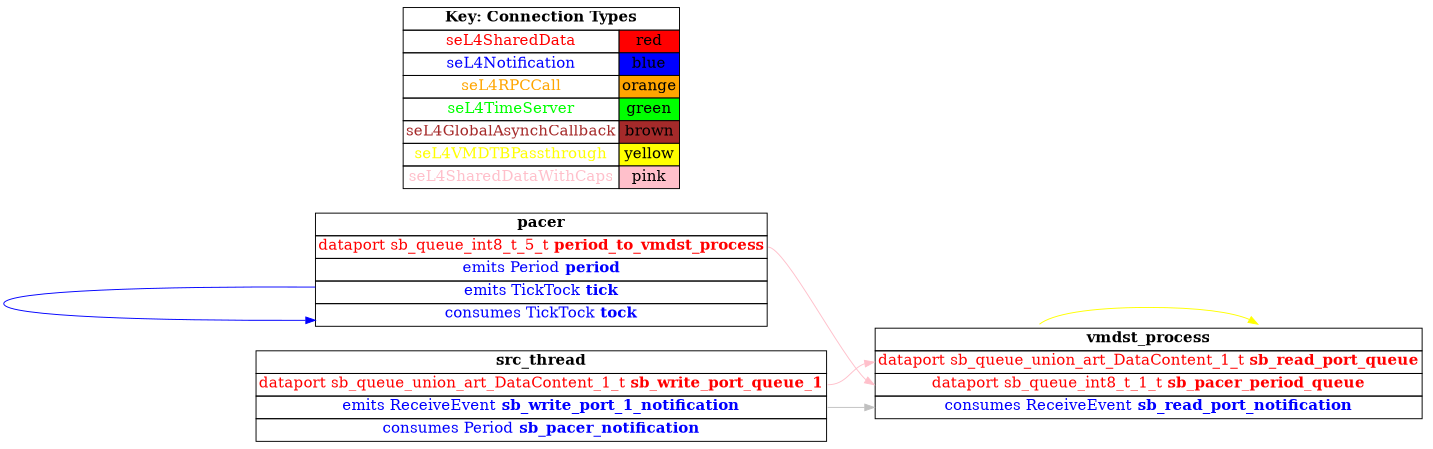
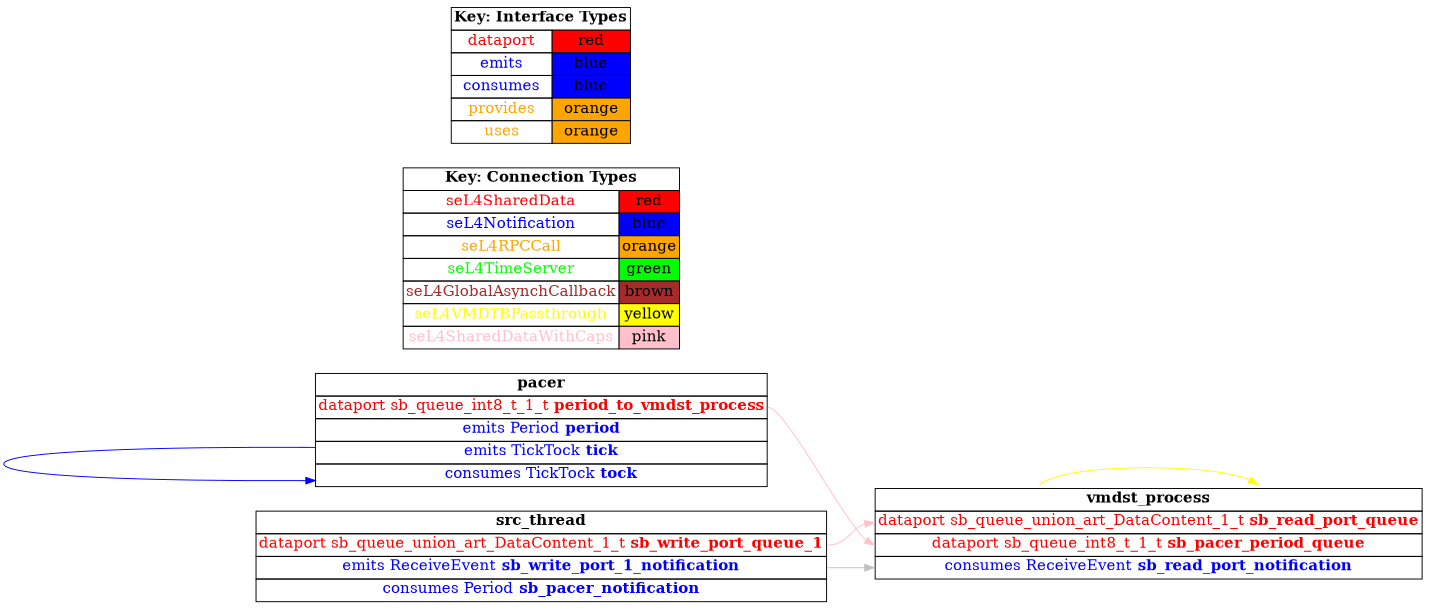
none -> (541, 75)
(436, 245) -> (436, 406)
